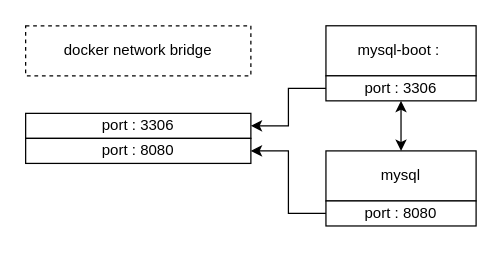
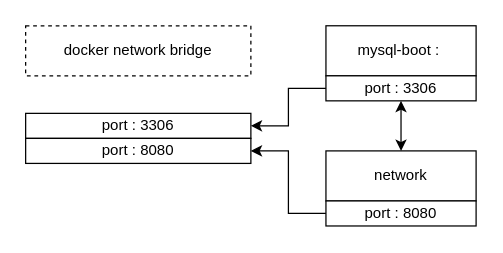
(401, 176) -> (401, 176)
